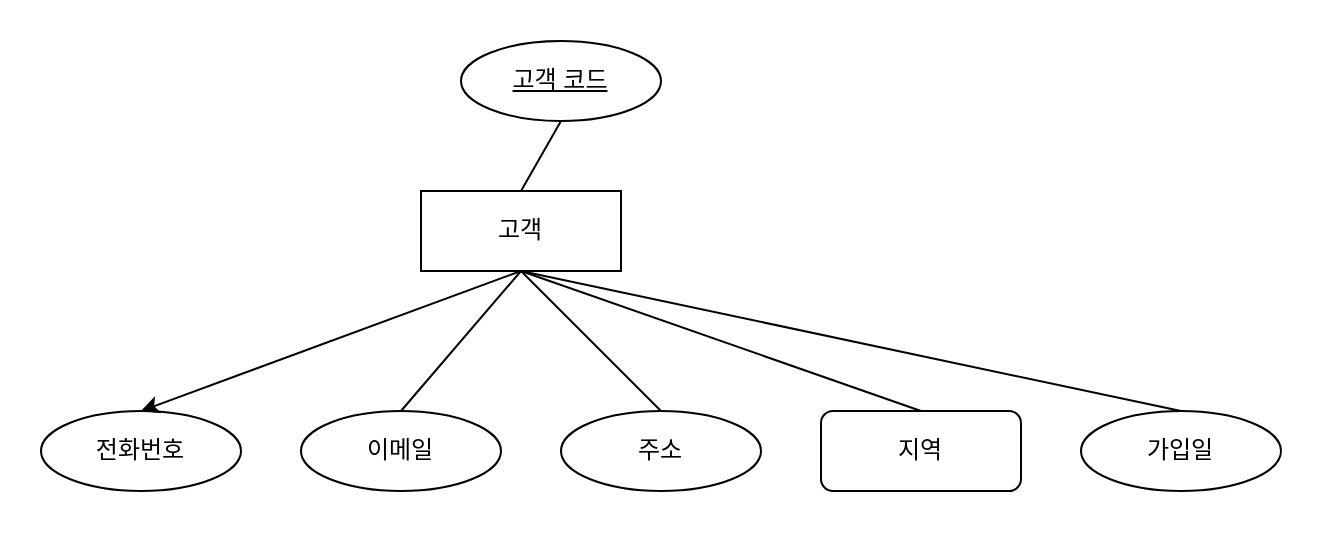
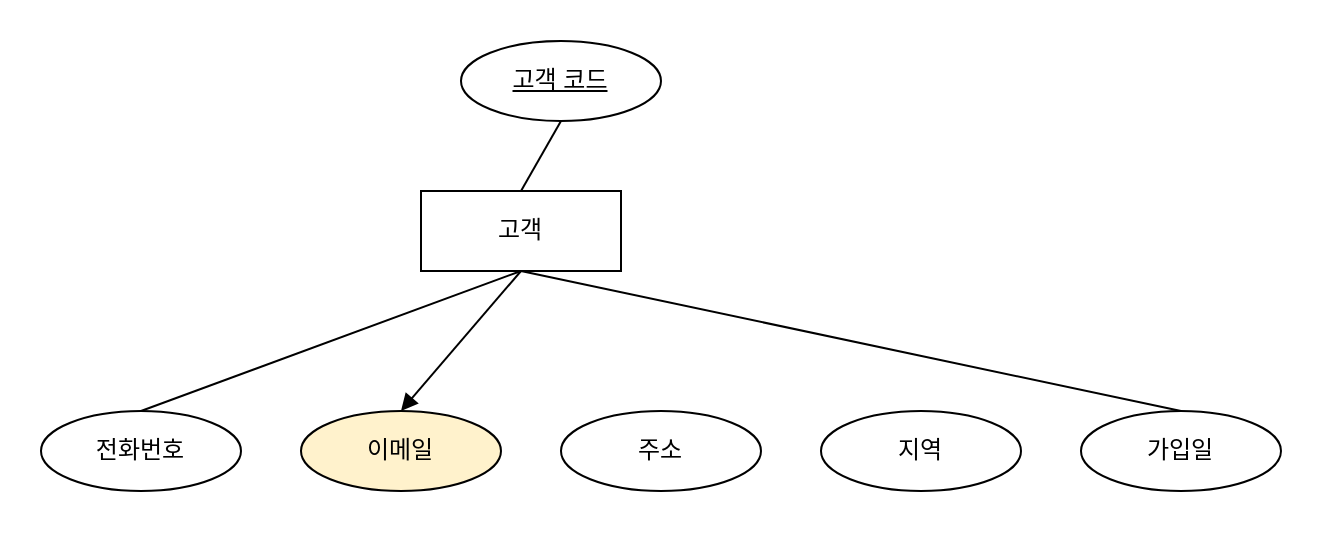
(593, 343) -> none
(732, 345) -> none
(408, 403) -> (412, 398)
(155, 406) -> (149, 408)
(401, 451) -> (401, 451)
(921, 451) -> (921, 451)
